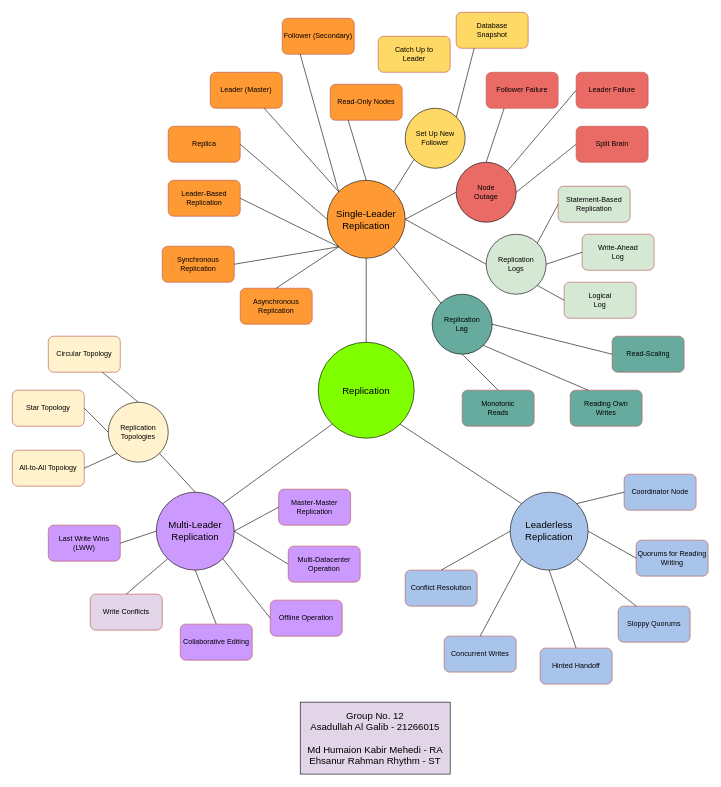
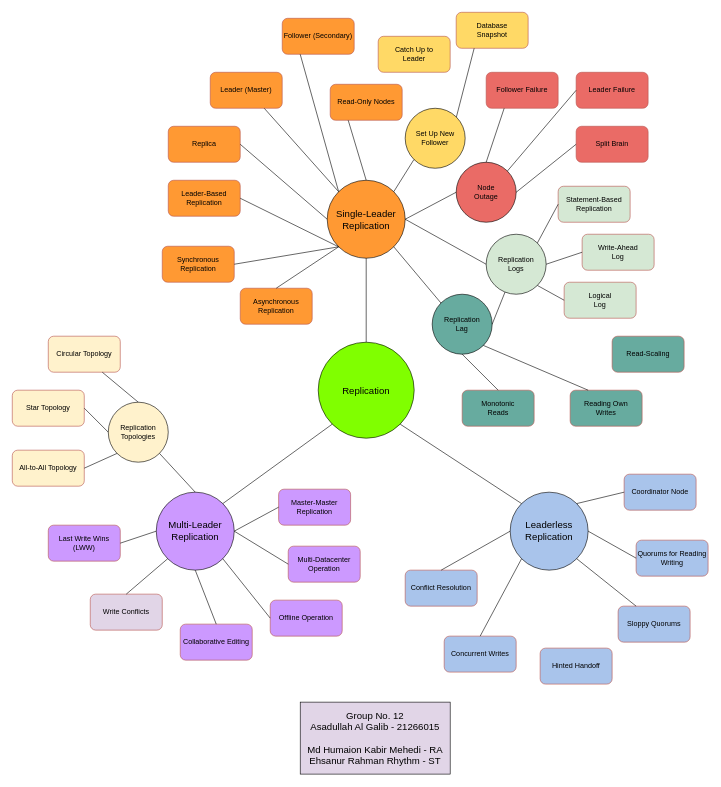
(552, 339) -> (499, 308)
(563, 609) -> none
